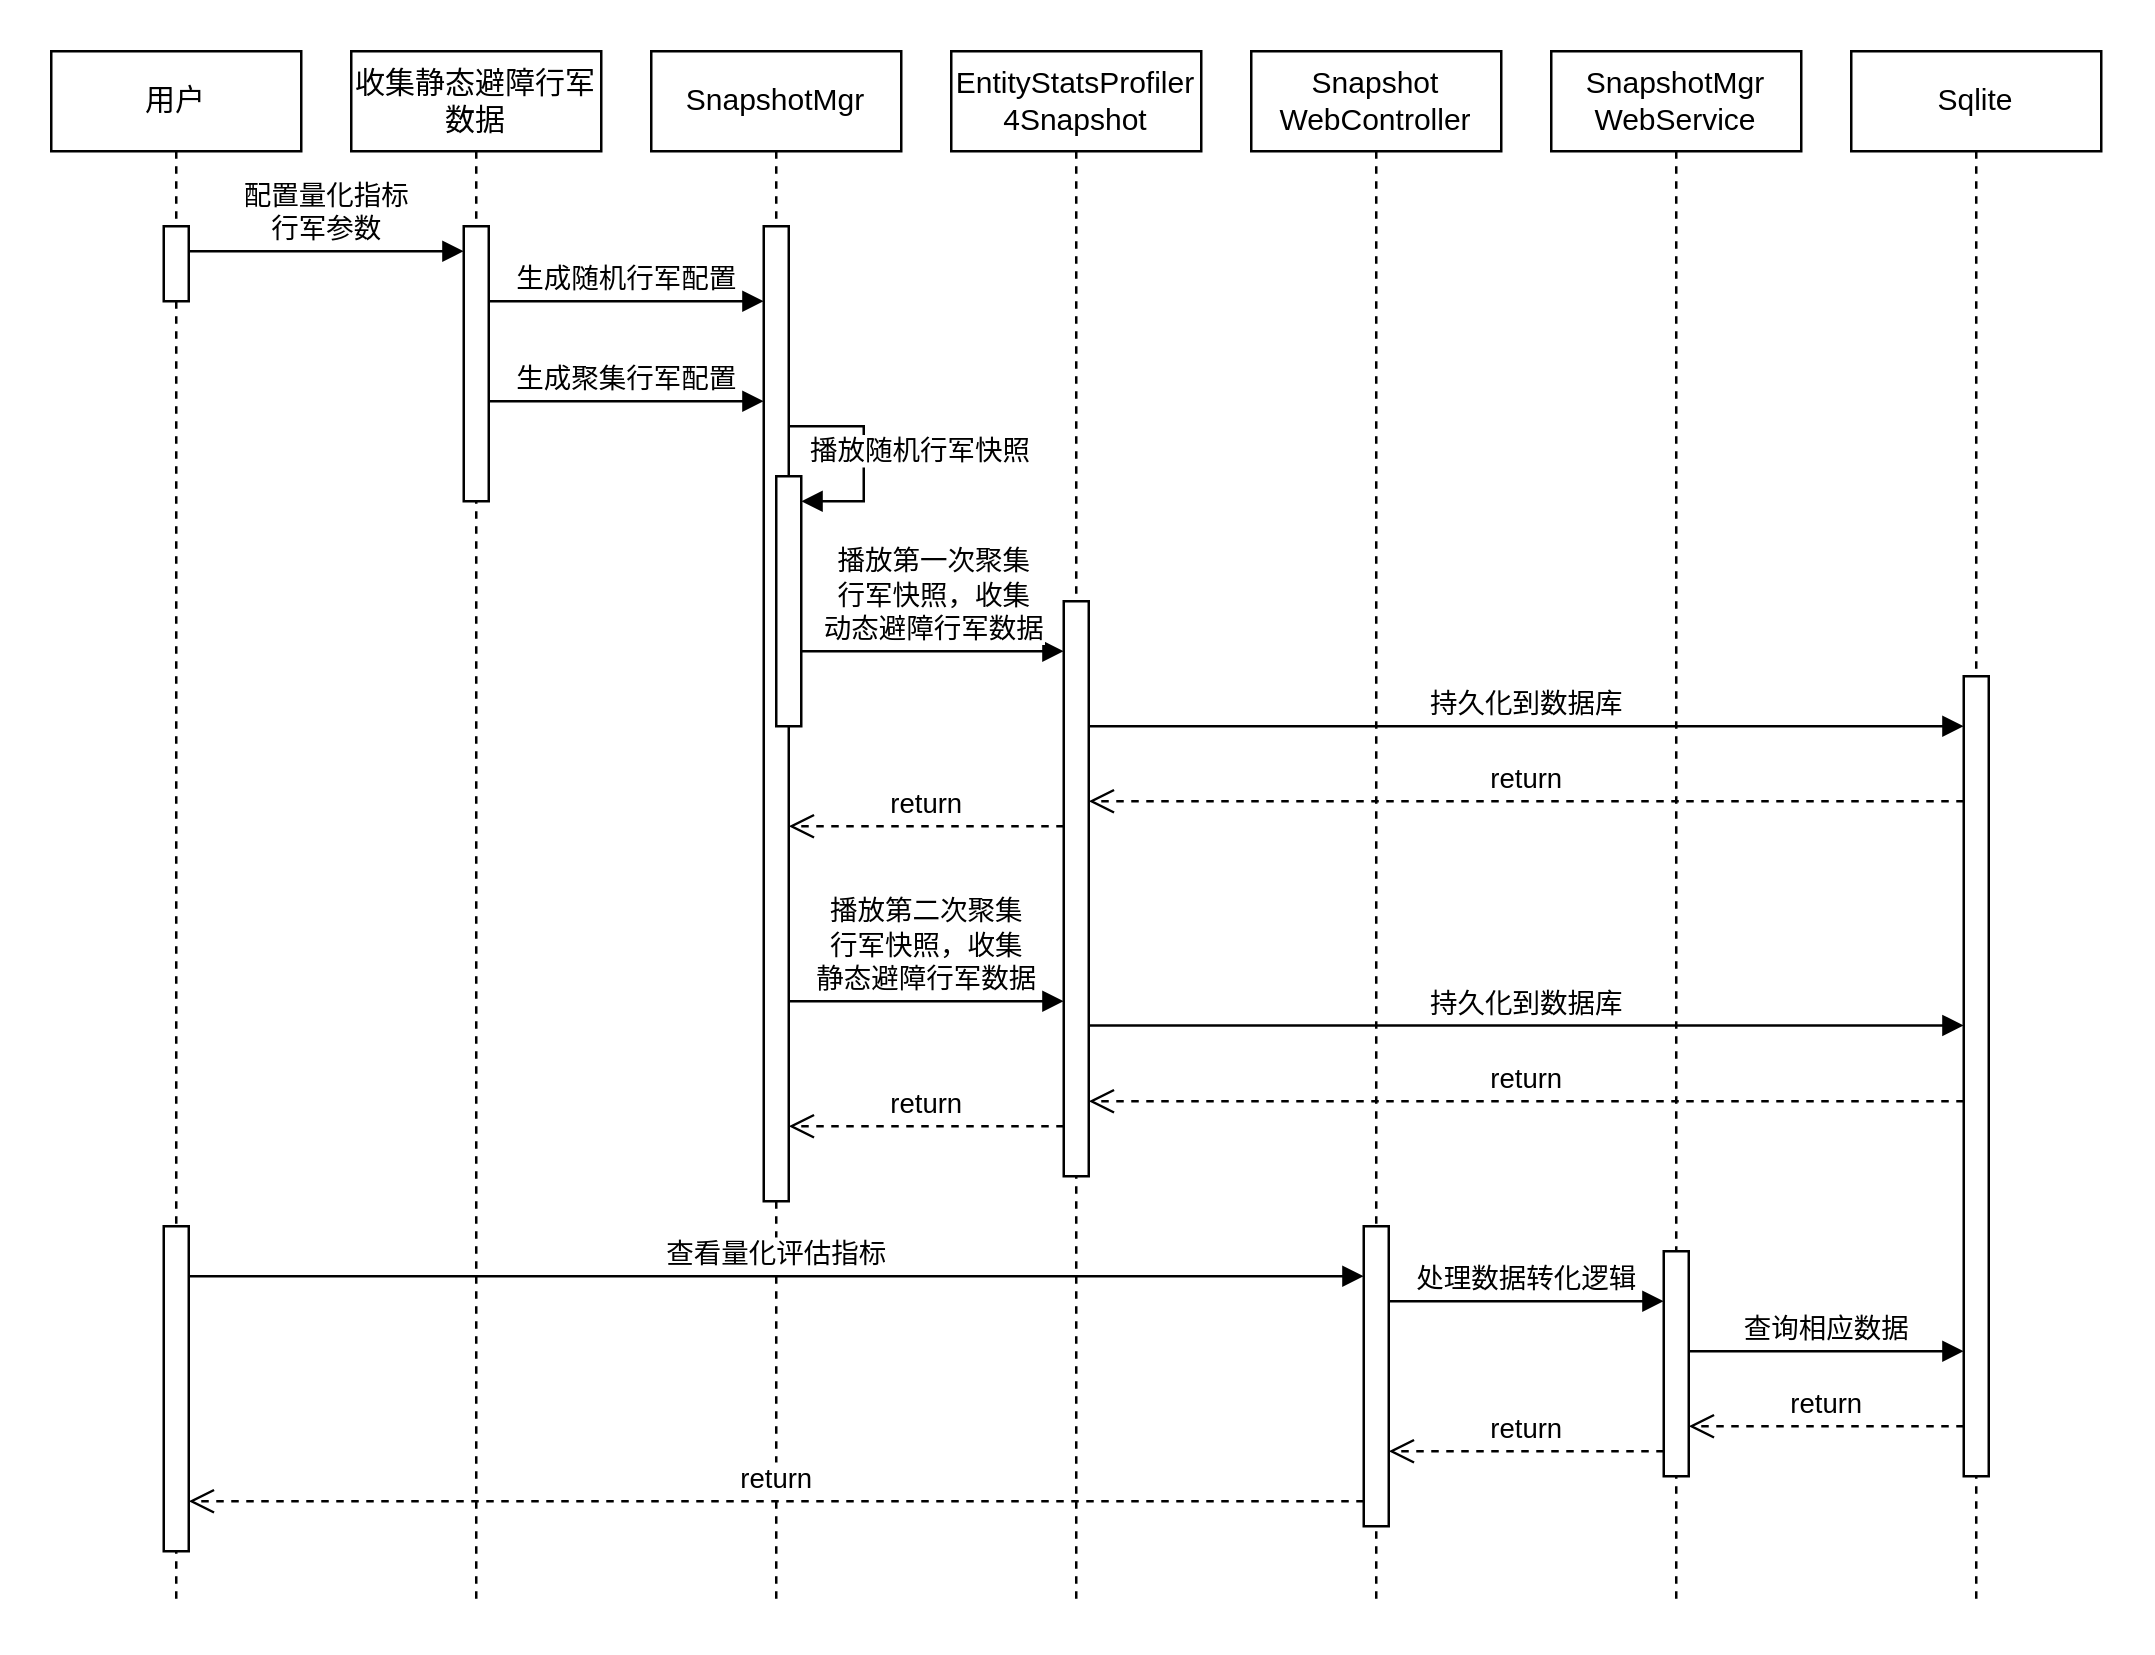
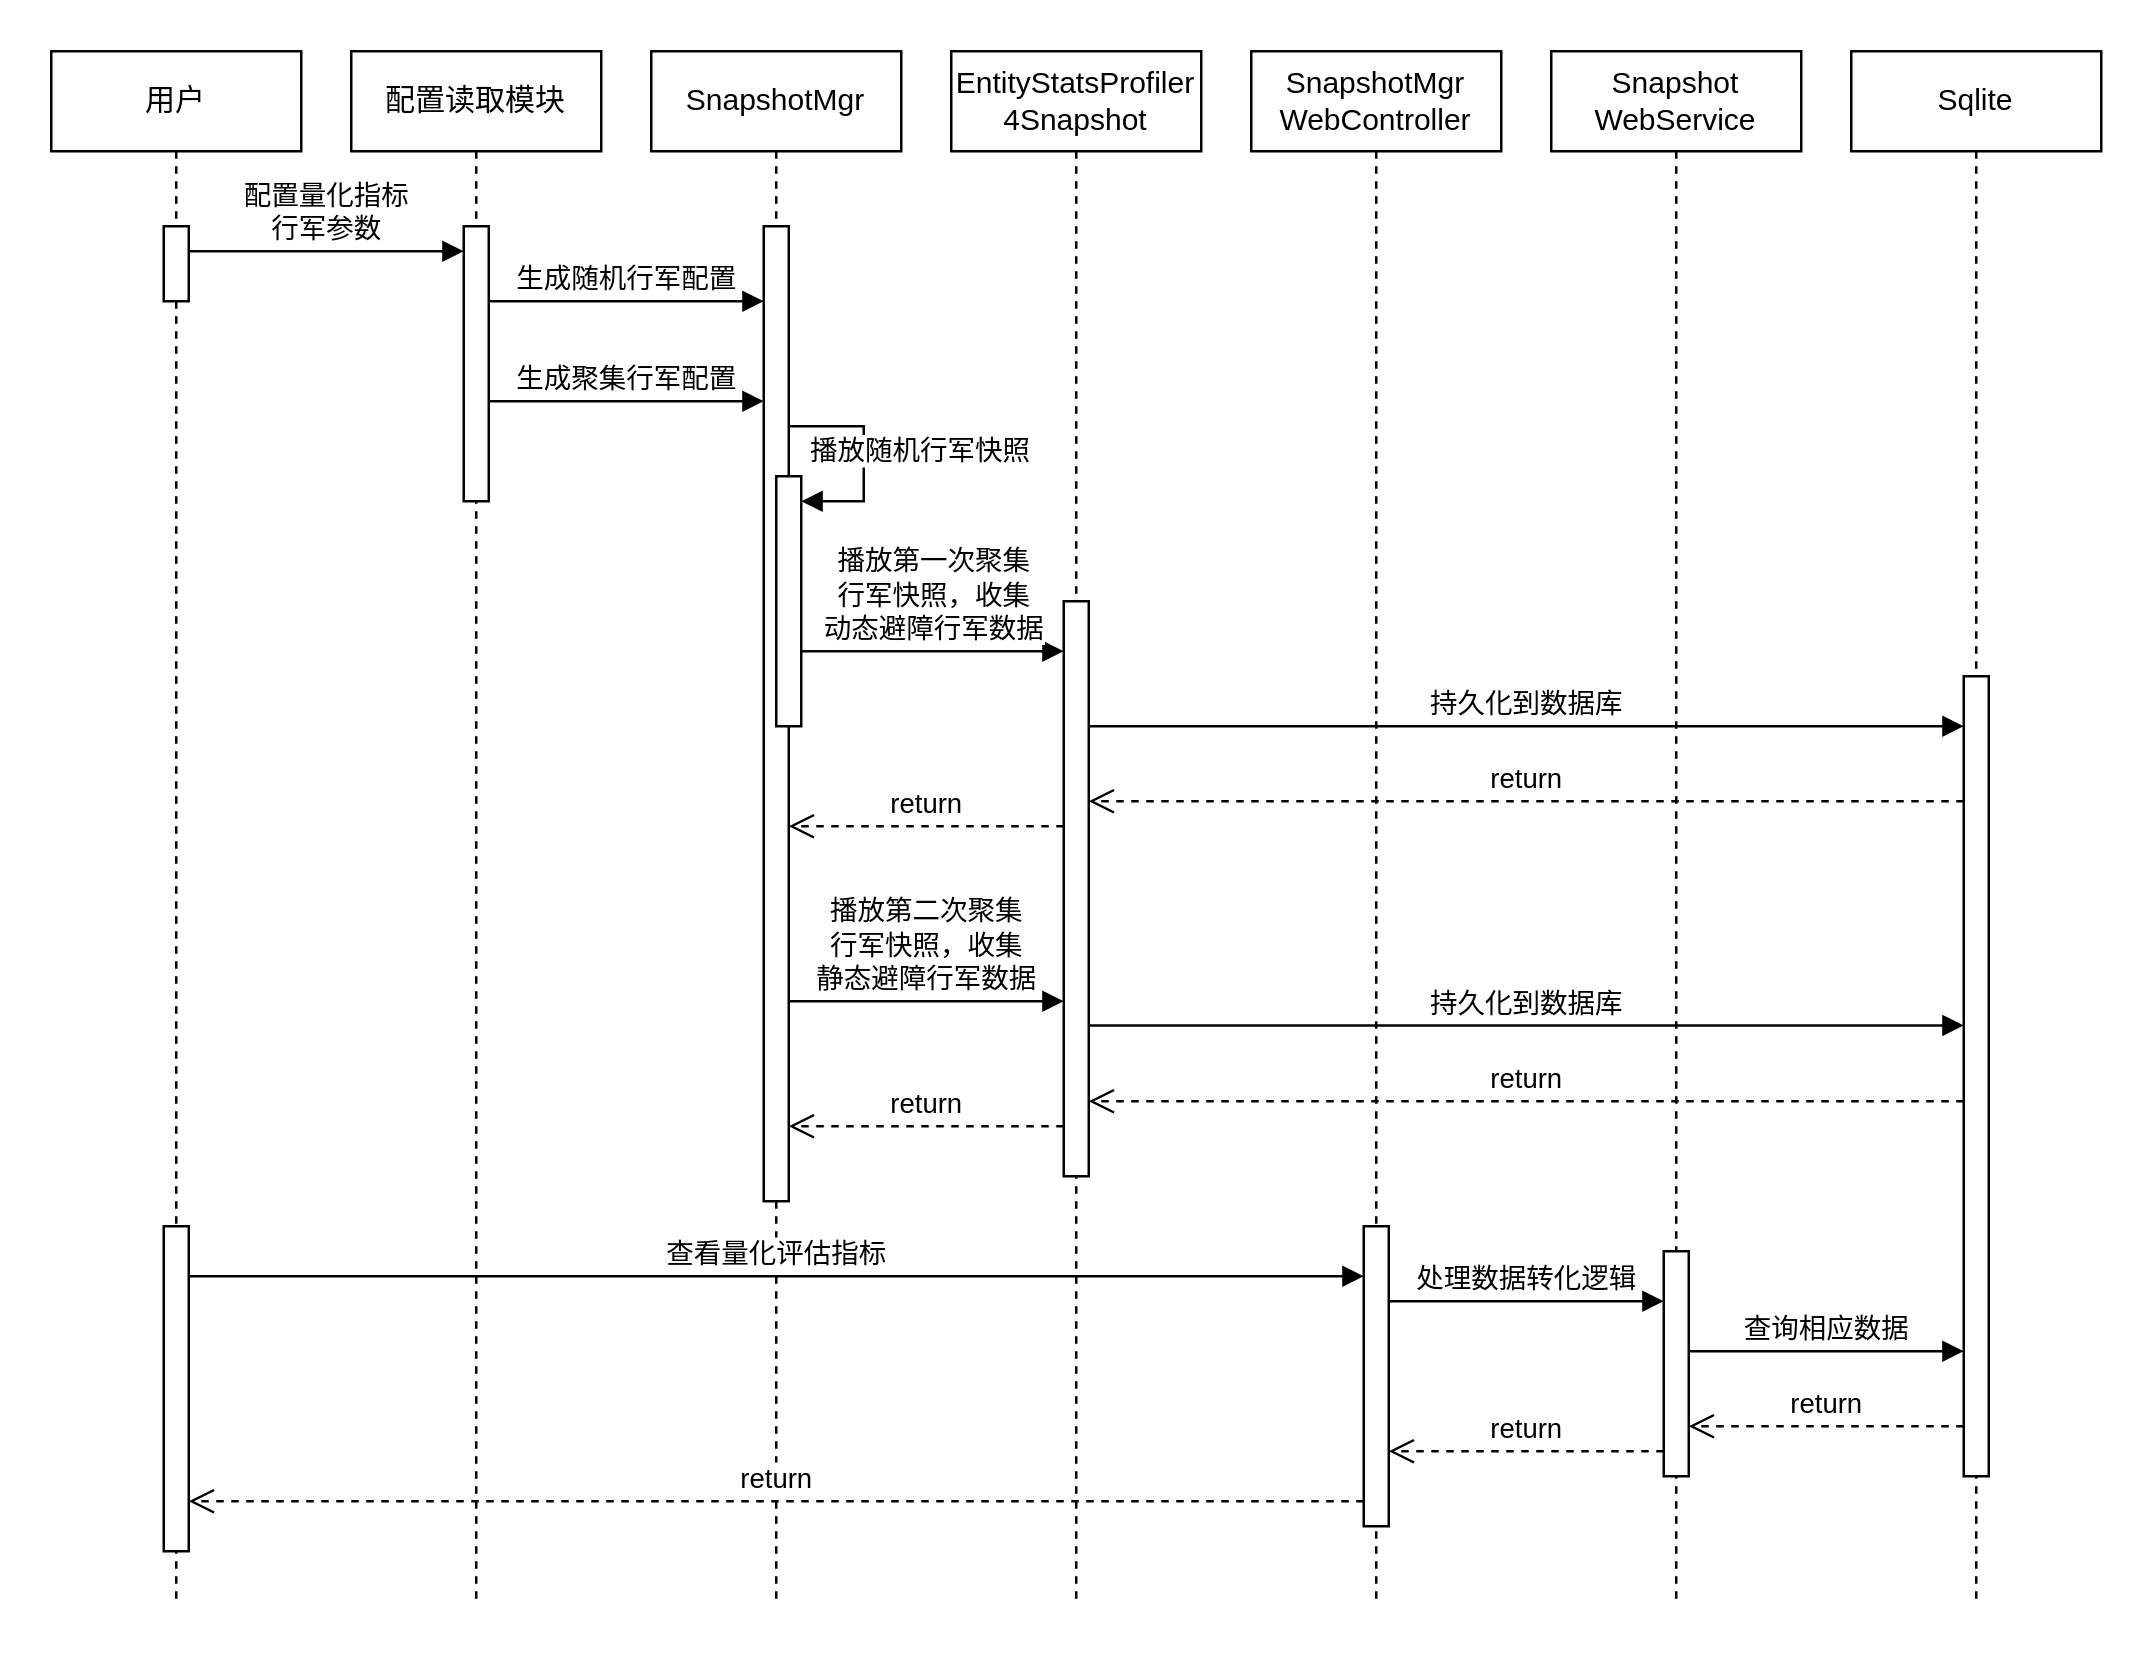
(476, 101) -> (476, 101)
(1376, 101) -> (1376, 101)
(1676, 101) -> (1676, 101)
